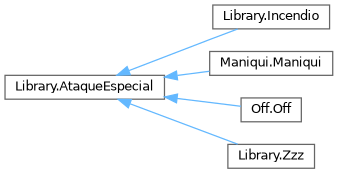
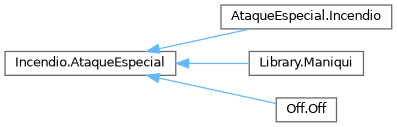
(271, 17) -> (306, 17)
(271, 63) -> (306, 63)
(85, 87) -> (90, 63)
(271, 156) -> none
